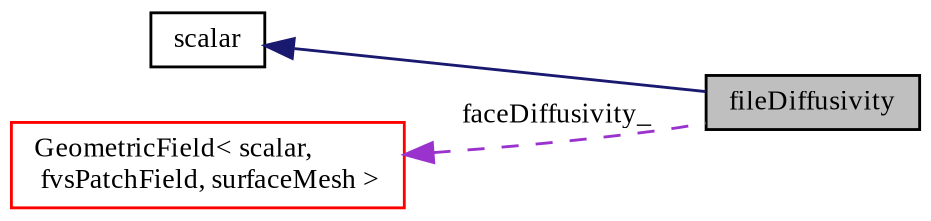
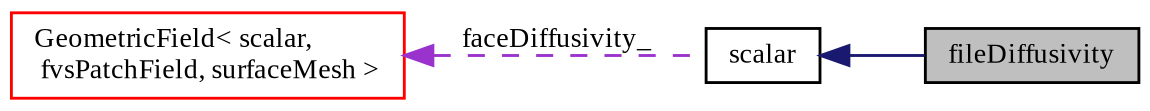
(570, 141) -> (570, 56)
